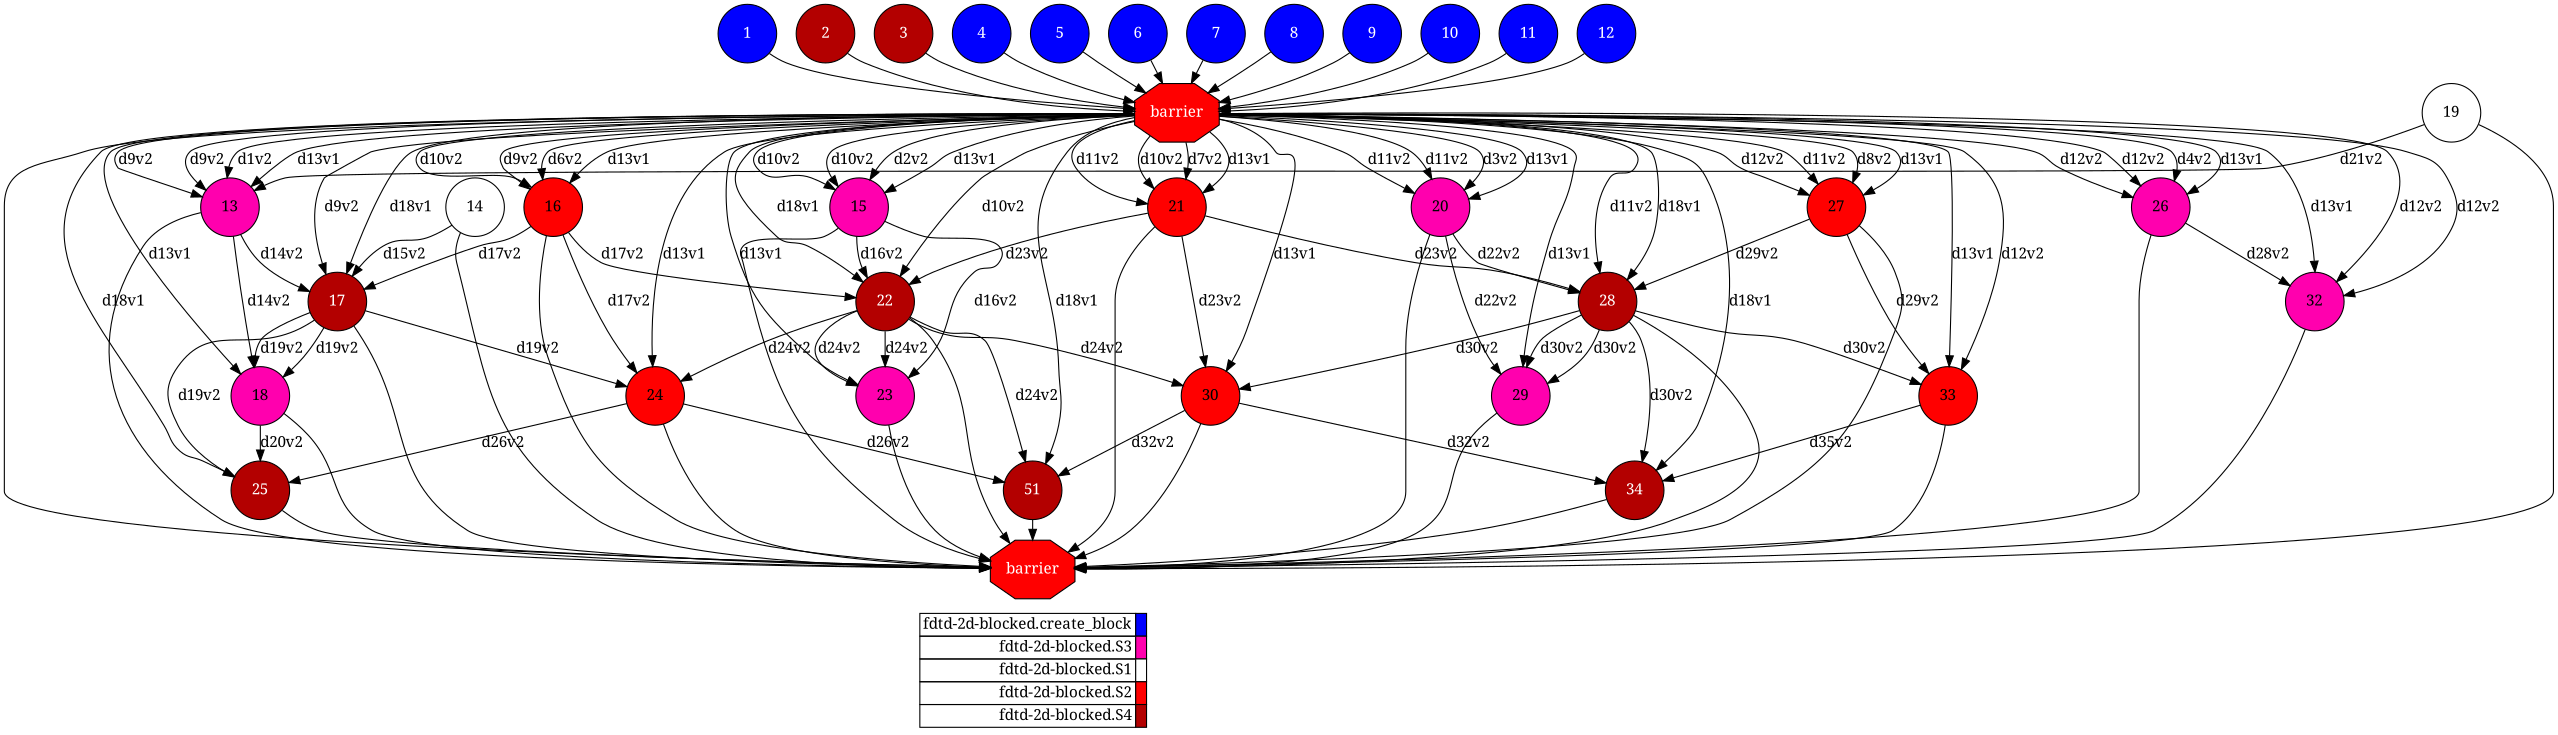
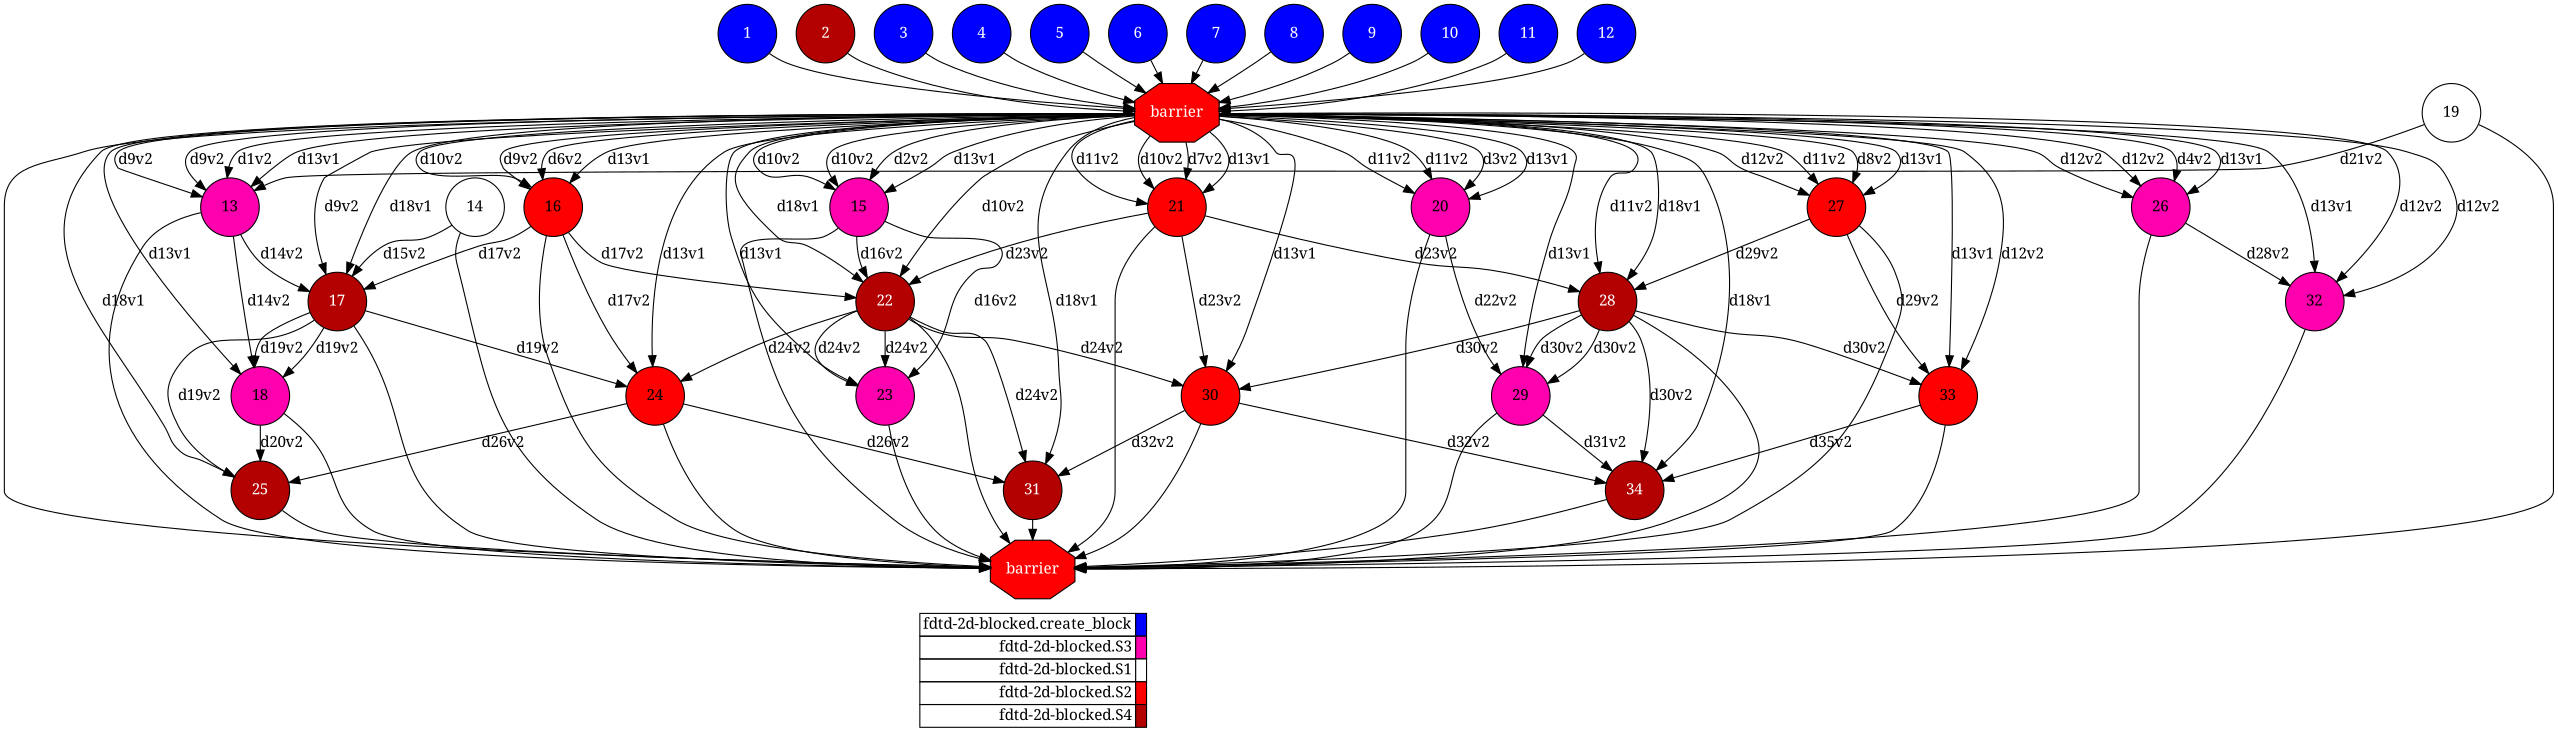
(904, 34) -> (904, 34)
(1476, 262) -> none
none -> (1573, 439)
(1033, 490) -> (1033, 490)
